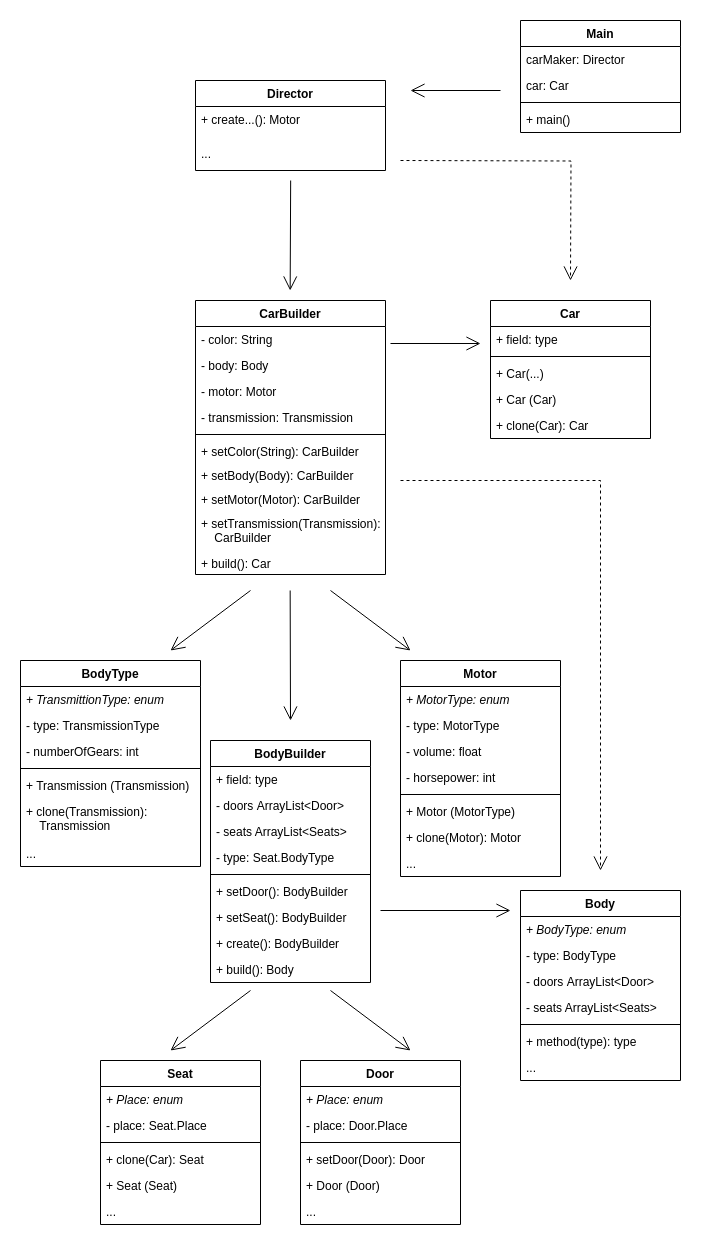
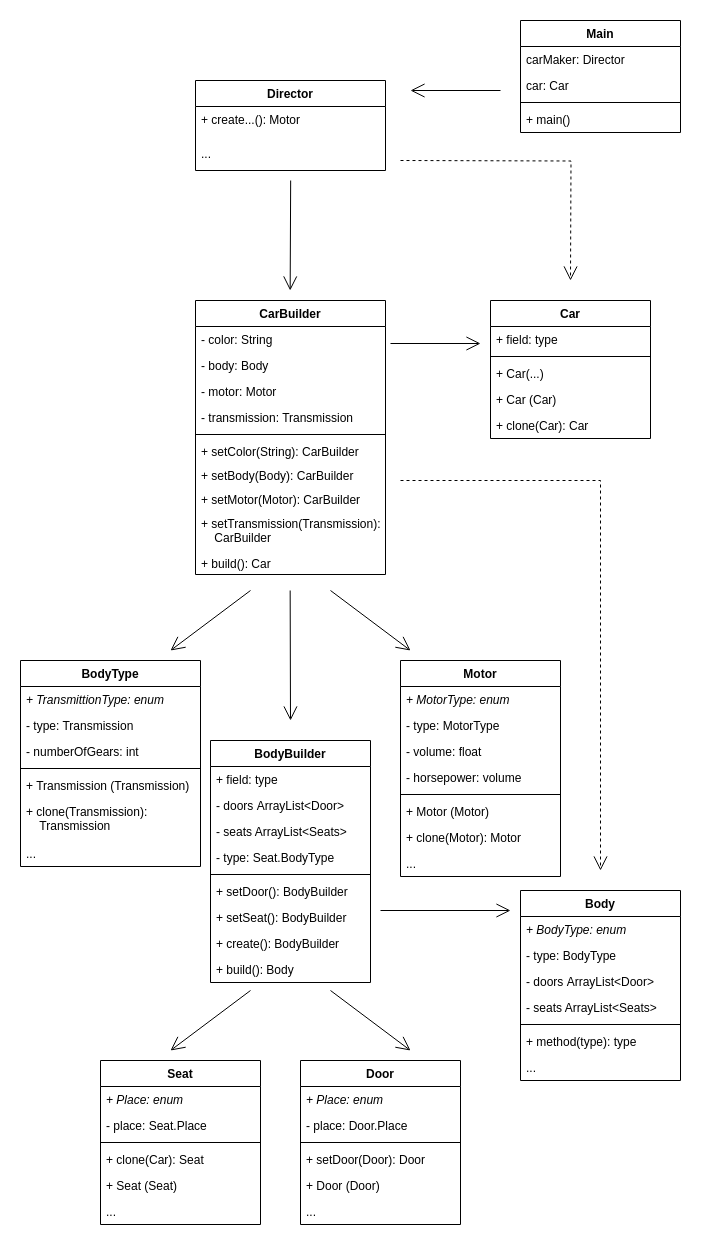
(99, 726) -> (85, 726)
(457, 778) -> (467, 778)
(467, 812) -> (453, 812)
